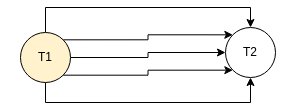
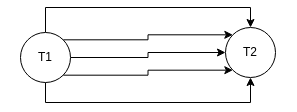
(46, 58) -> (46, 58)
